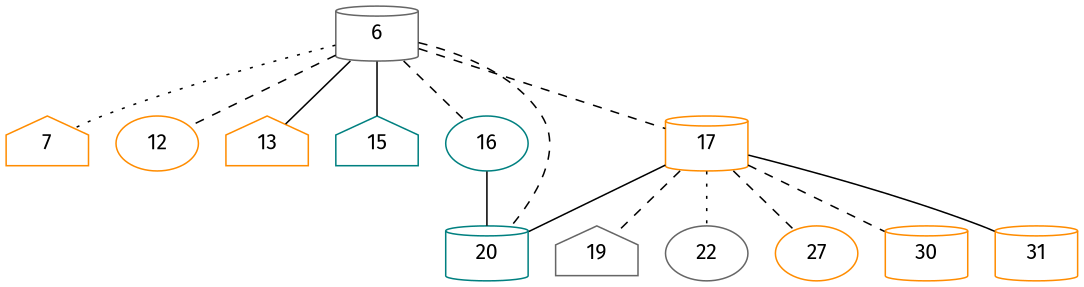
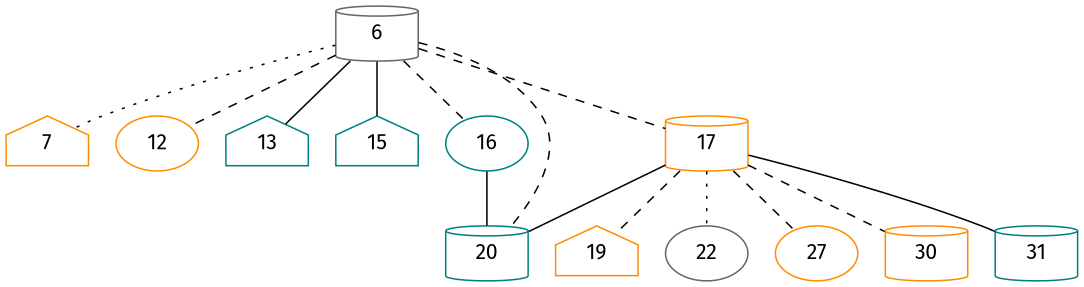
(267, 143) -> (267, 143)
(597, 253) -> (597, 253)
(1036, 253) -> (1036, 253)
